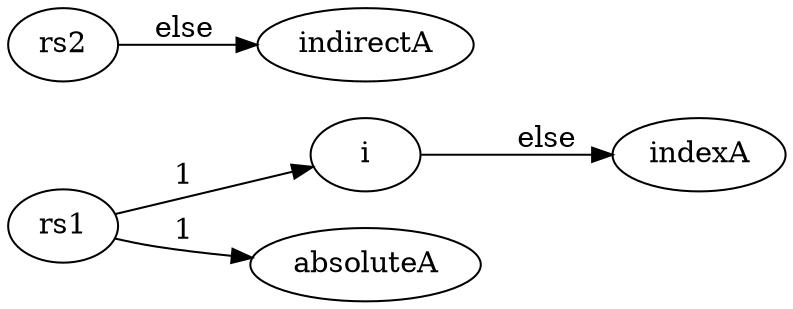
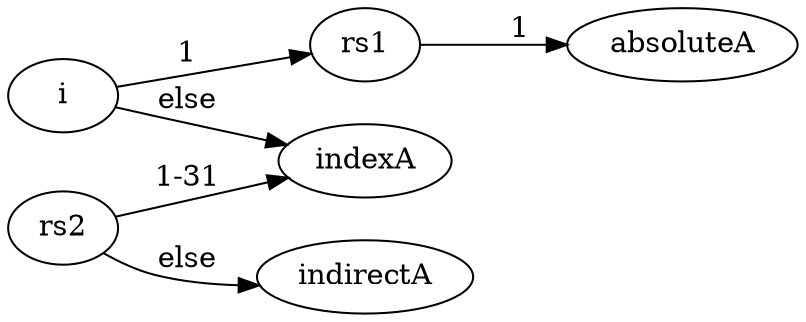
(204, 193) -> (204, 72)
none -> (192, 199)
